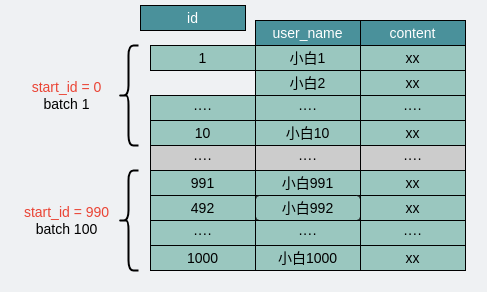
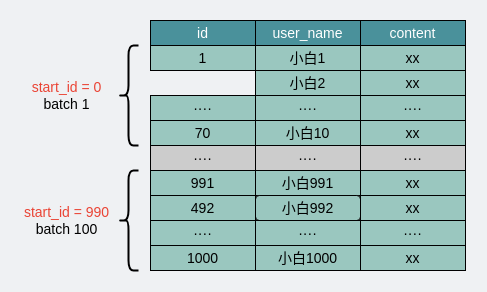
(193, 18) -> (203, 33)
(203, 134) -> (203, 134)
